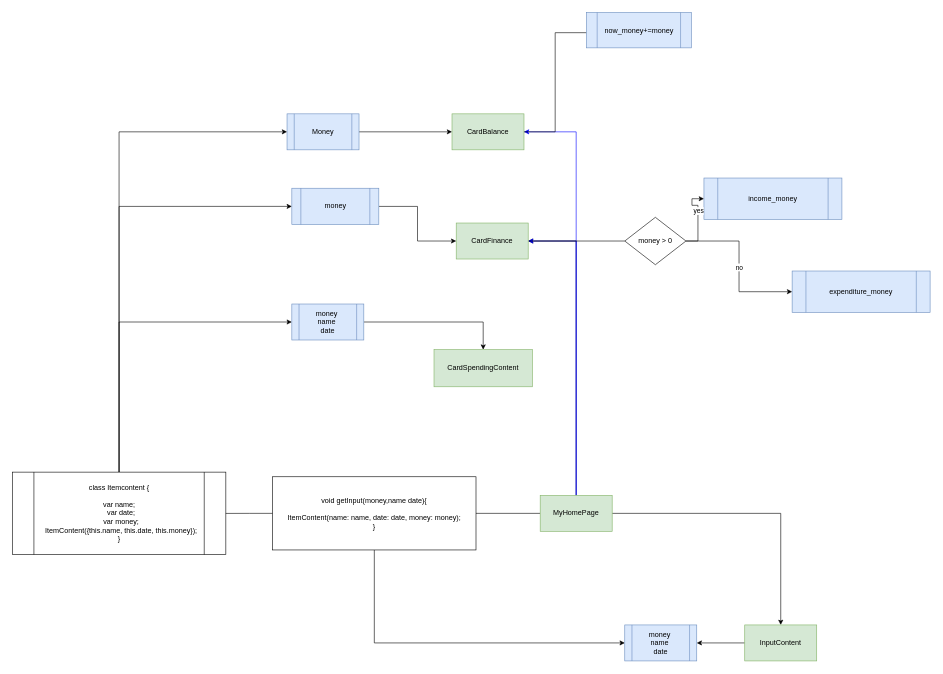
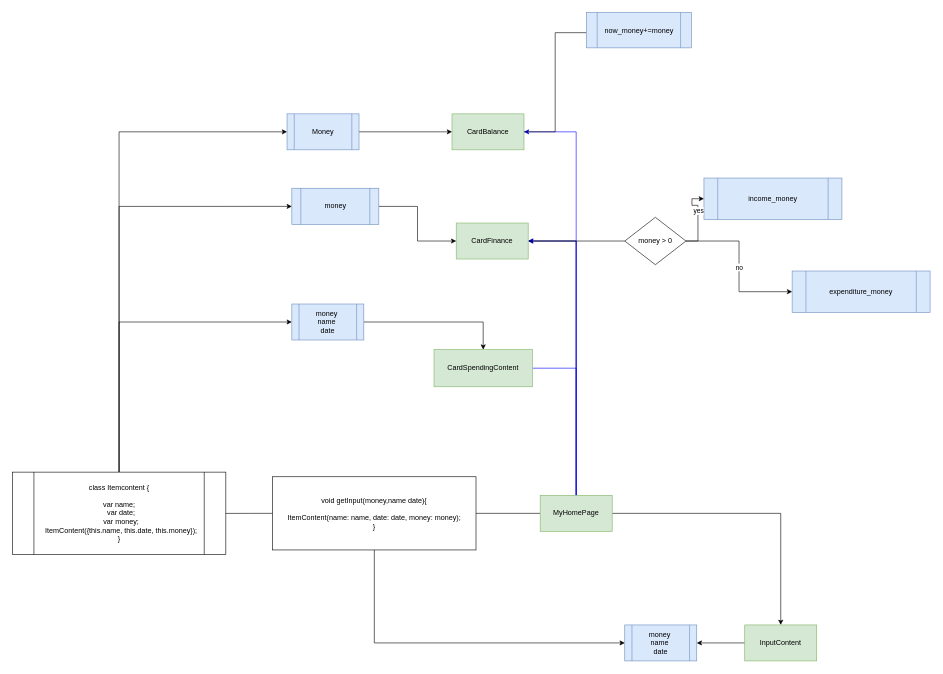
none -> (554, 368)
